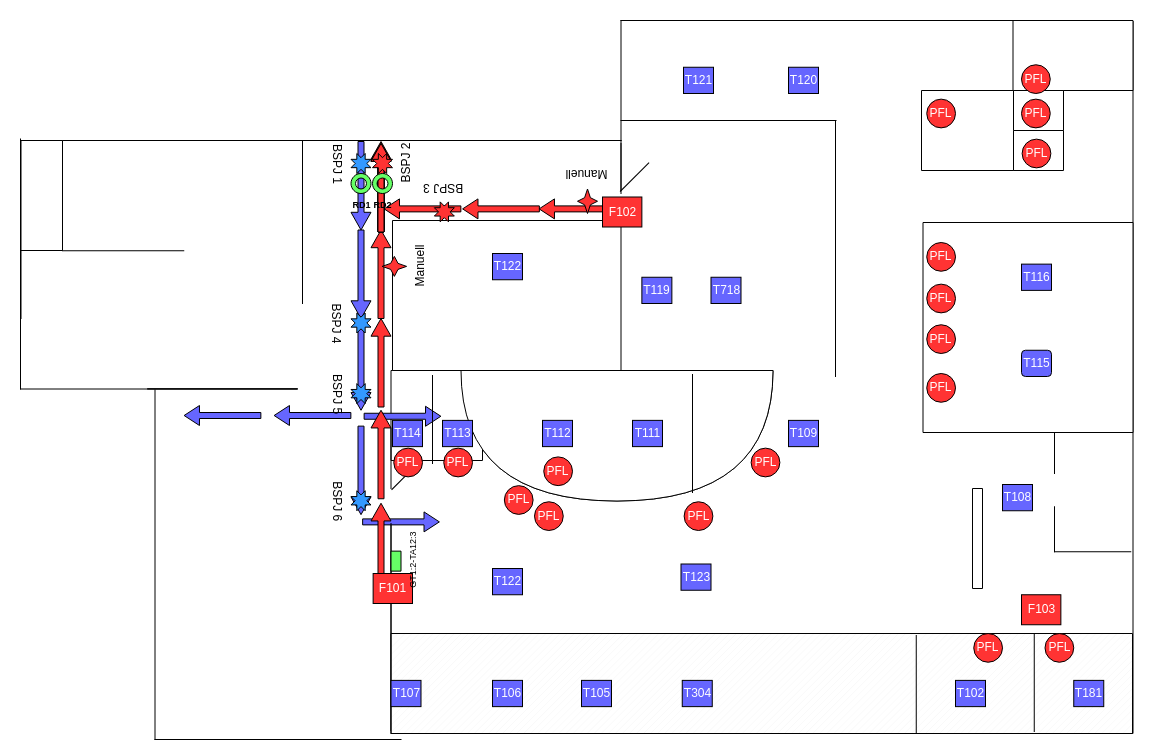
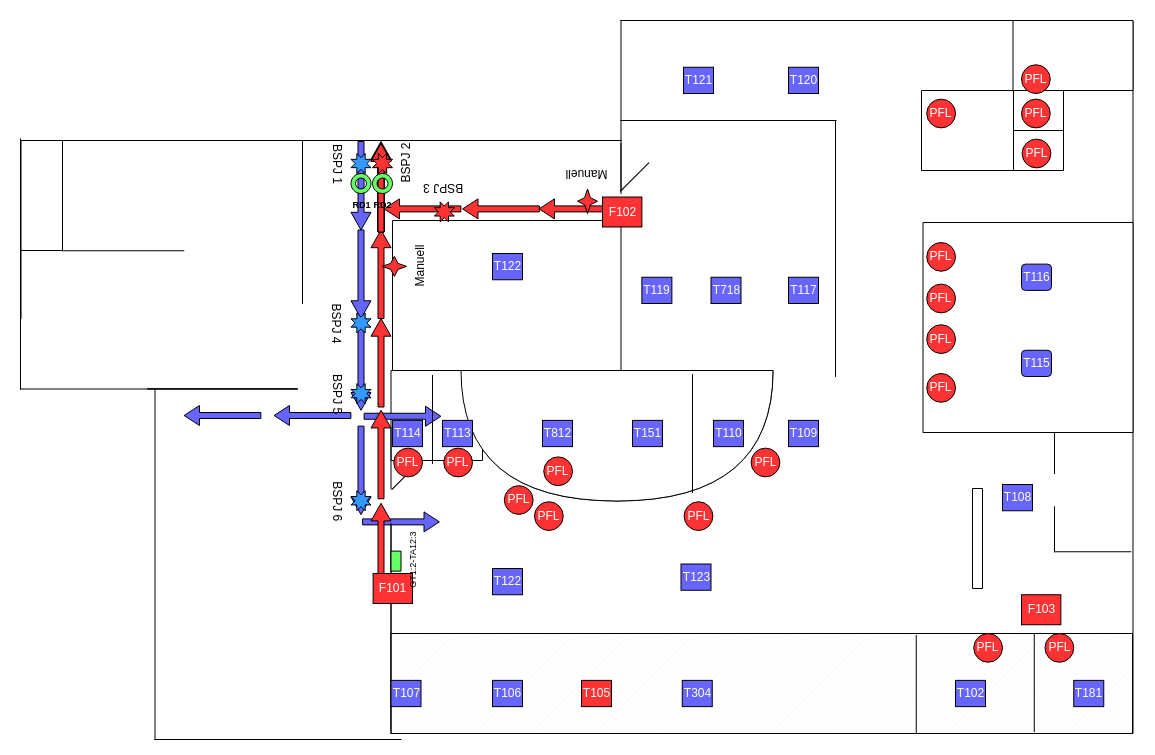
(1037, 277) -> (1037, 277)
none -> (804, 290)
(558, 434) -> (558, 434)
(648, 434) -> (648, 434)
none -> (729, 434)
(597, 694) -> (597, 694)
